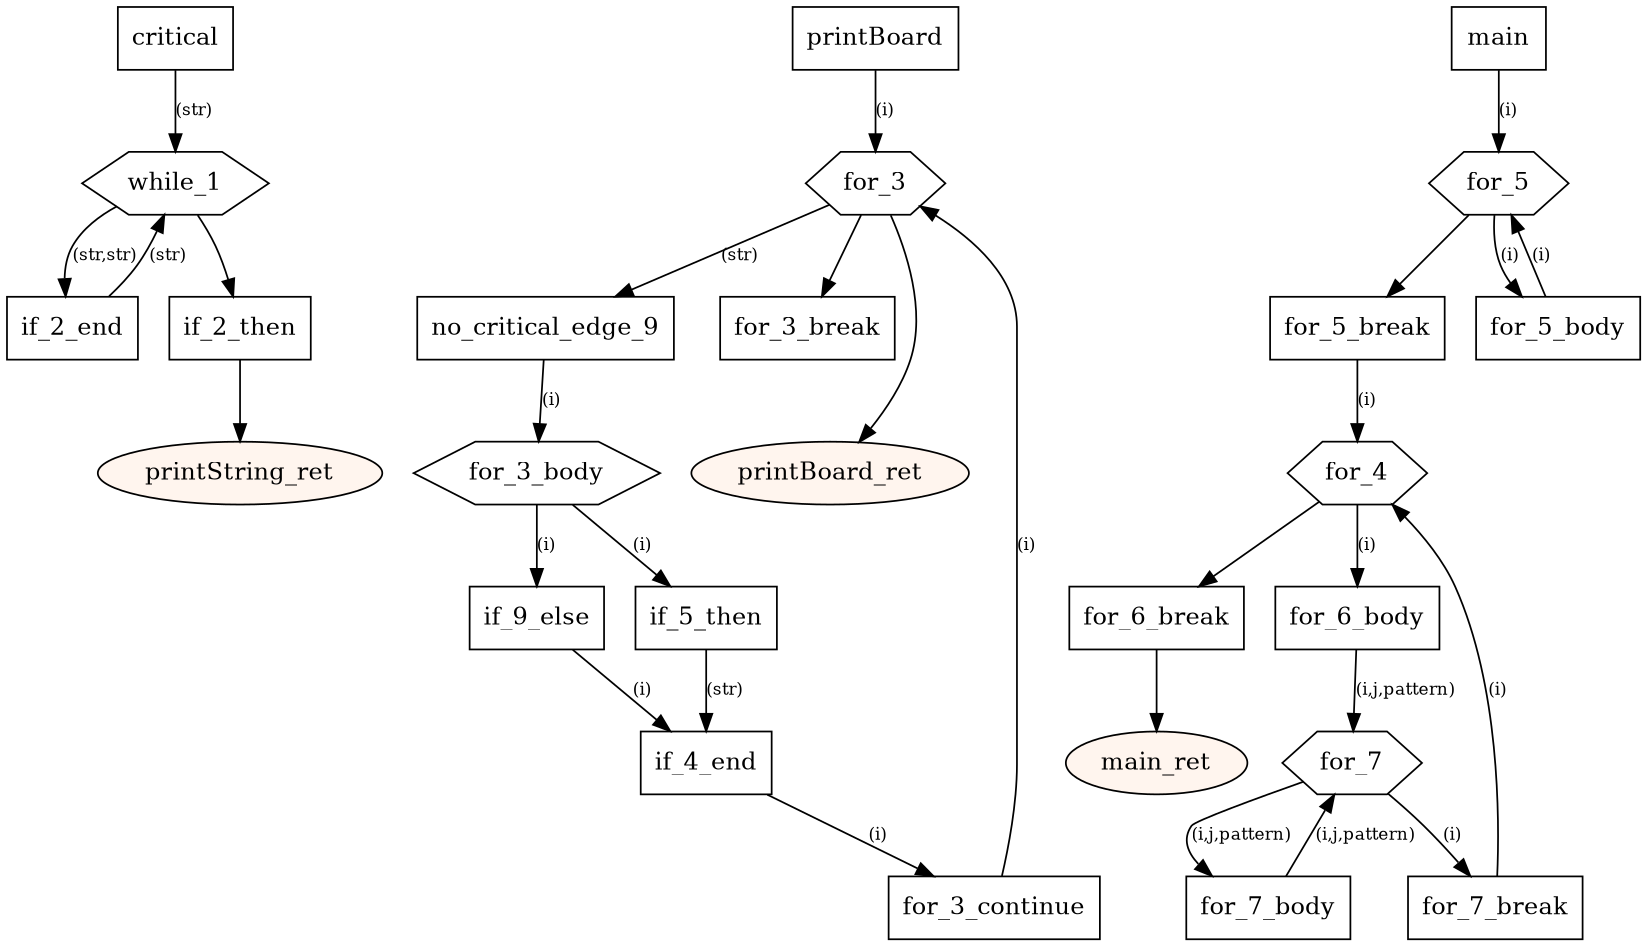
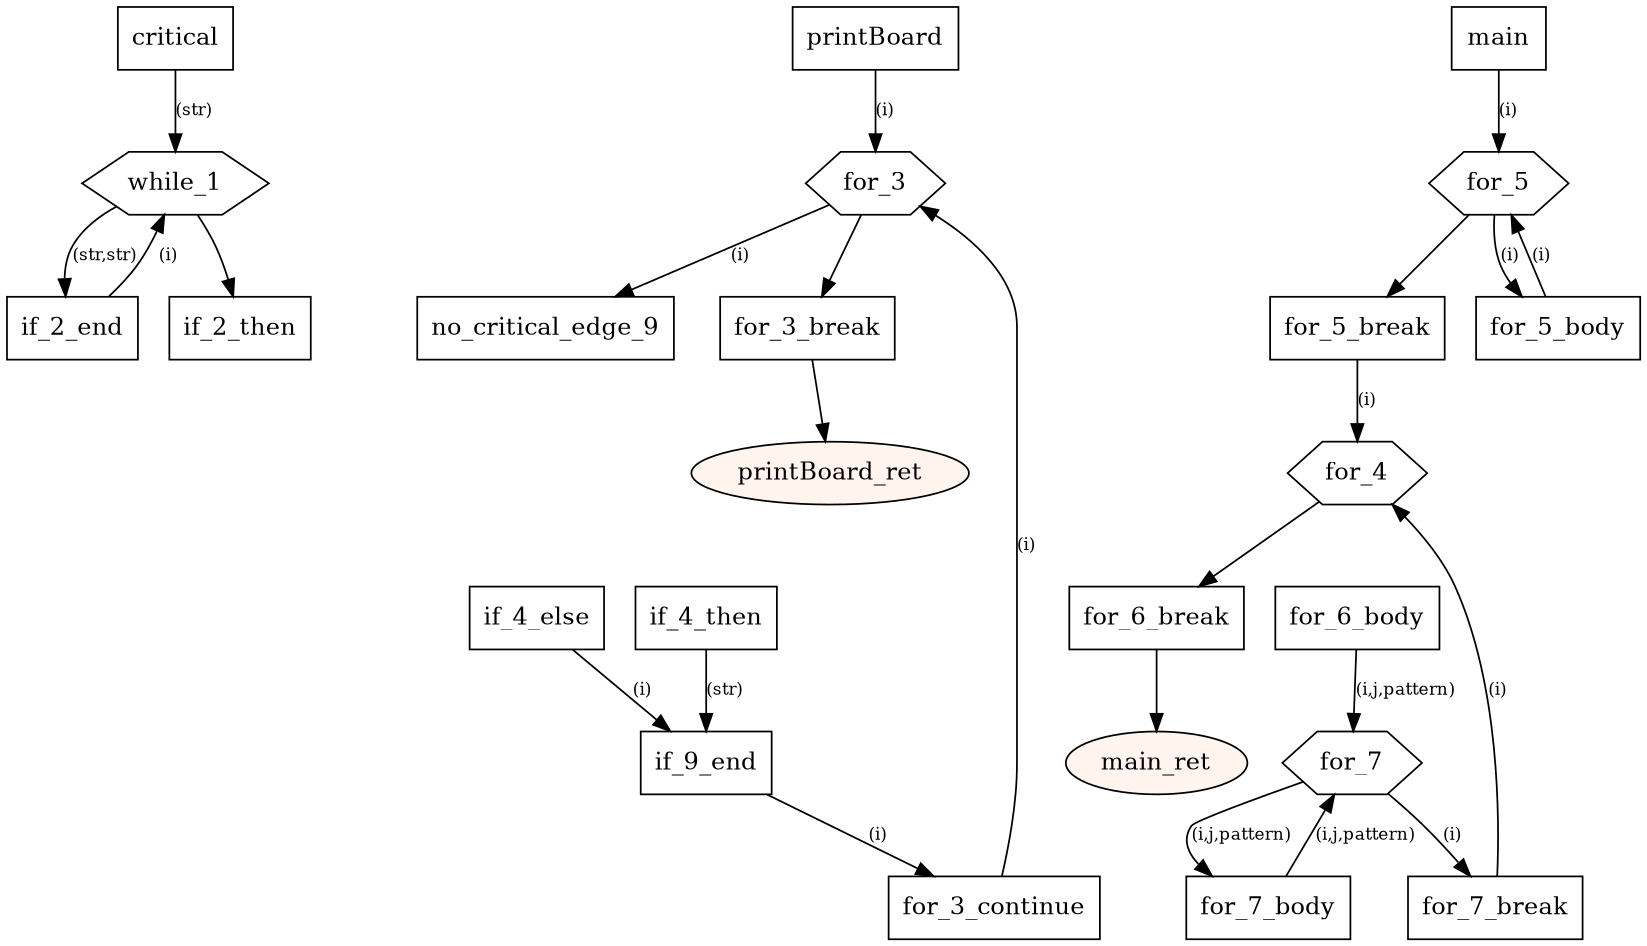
(168, 256) -> (168, 256)
(740, 256) -> (740, 256)
(916, 326) -> (817, 392)
(240, 473) -> none
(537, 473) -> none
(1357, 537) -> none
(537, 618) -> (537, 618)
(706, 618) -> (706, 618)
(706, 763) -> (706, 763)
